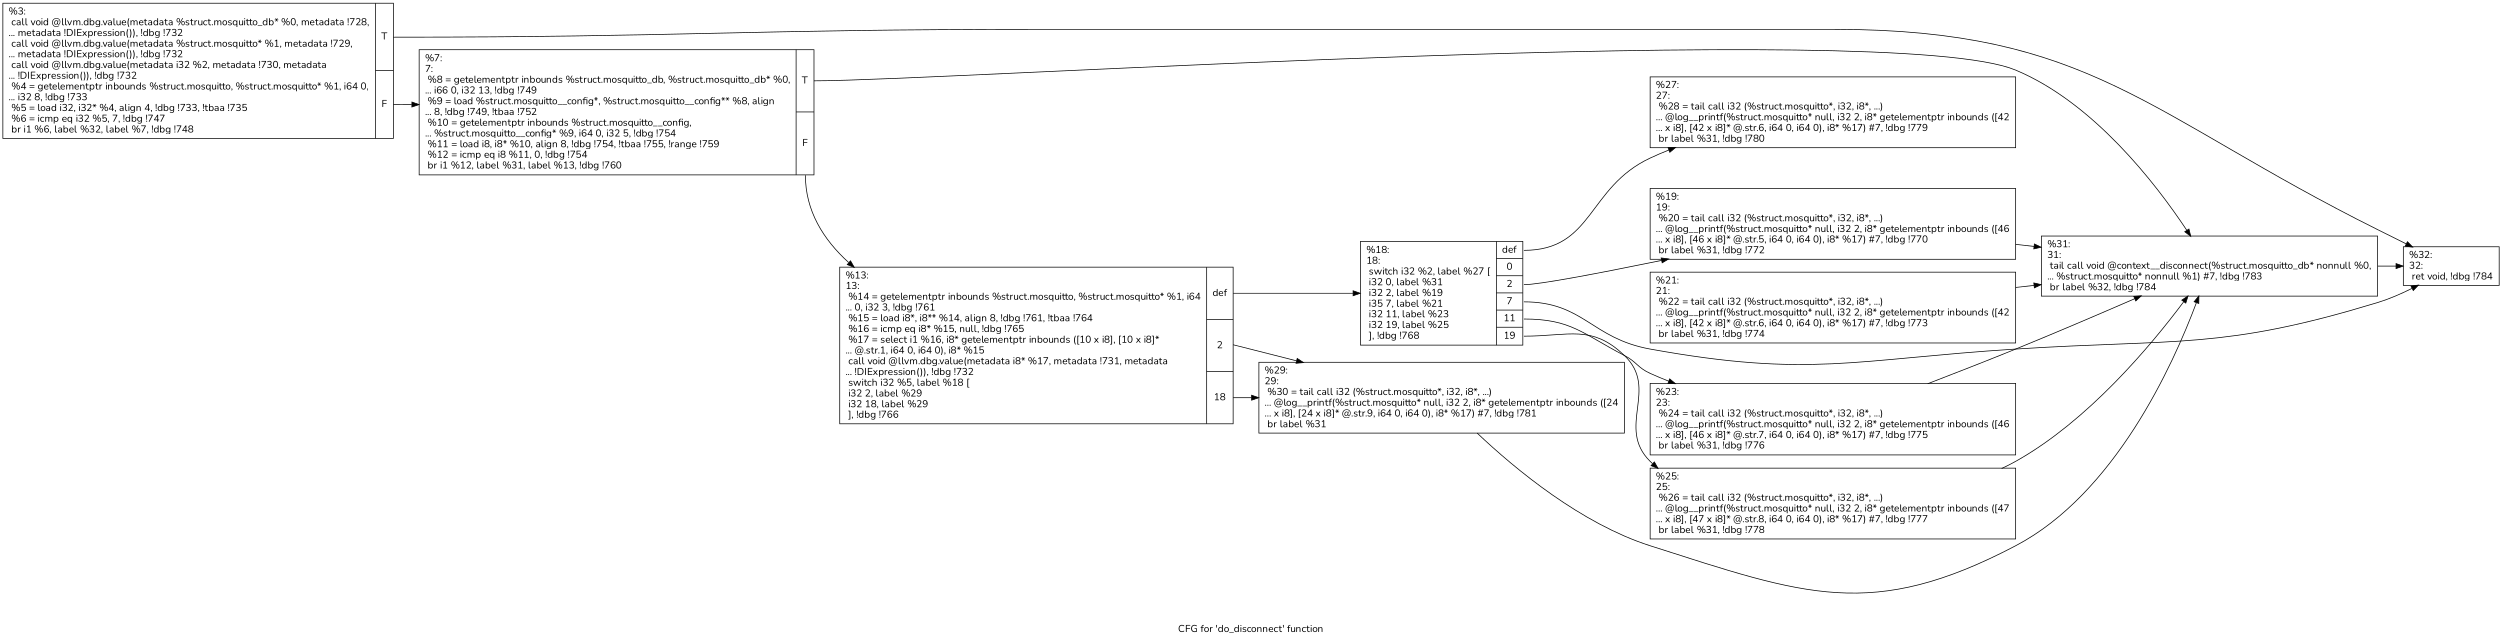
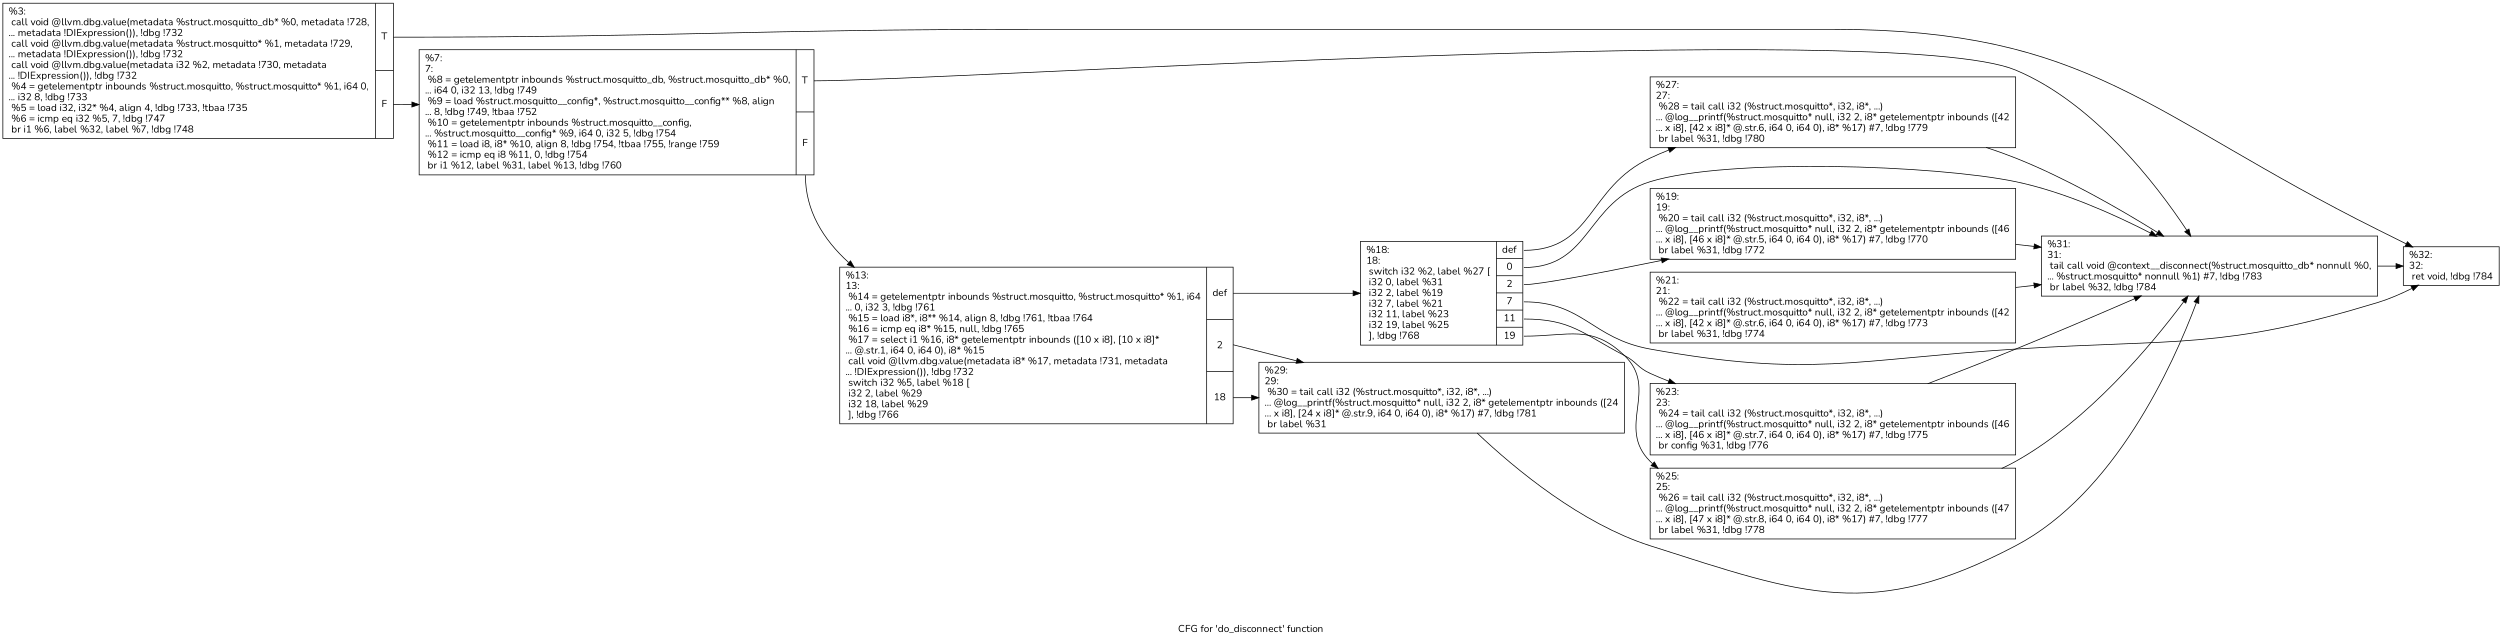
(481, 90) -> (481, 90)
none -> (1826, 167)
none -> (2074, 185)
(1405, 304) -> (1405, 304)
(1711, 446) -> (1712, 446)
